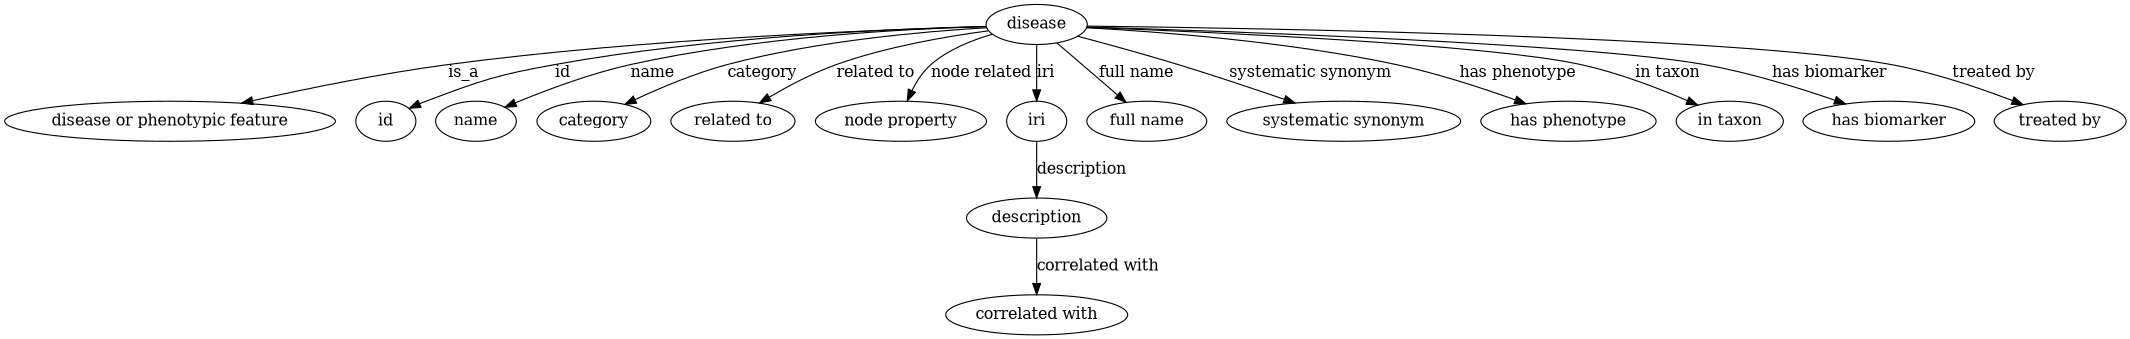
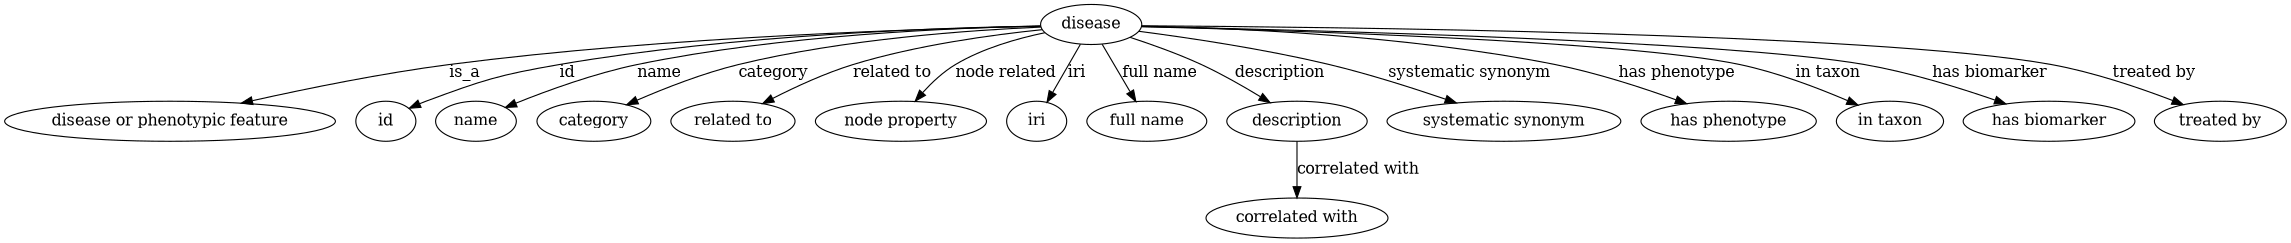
(1037, 164) -> (1197, 63)
